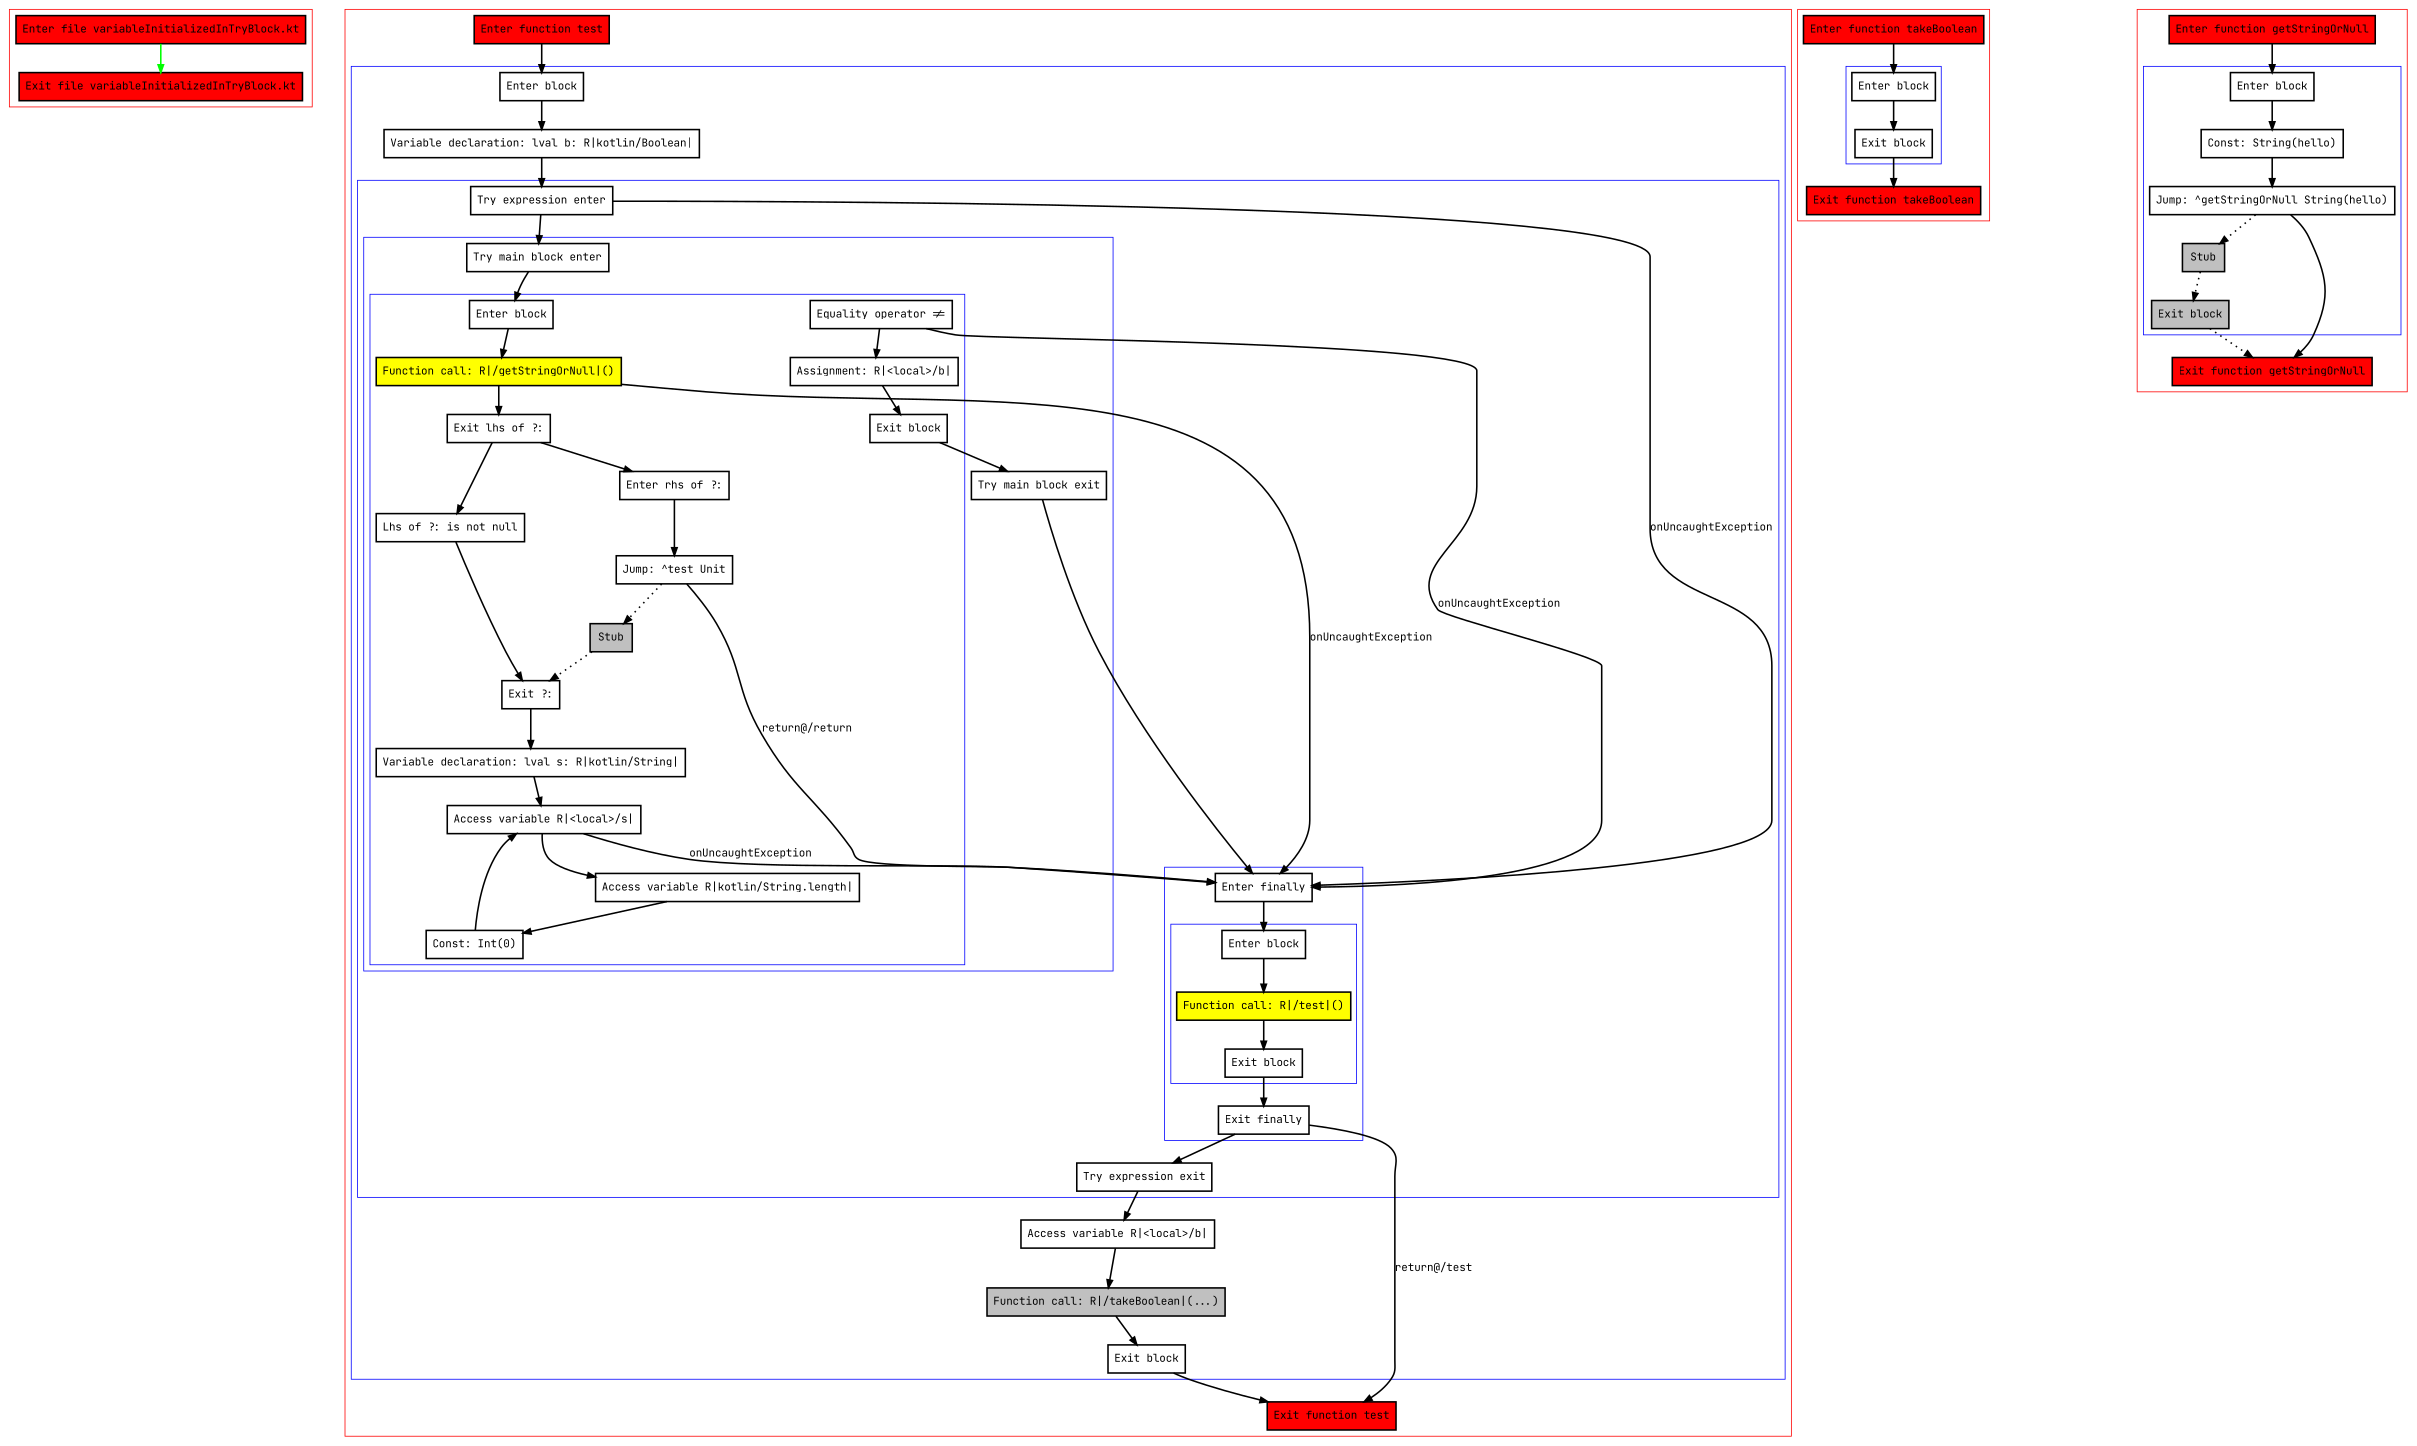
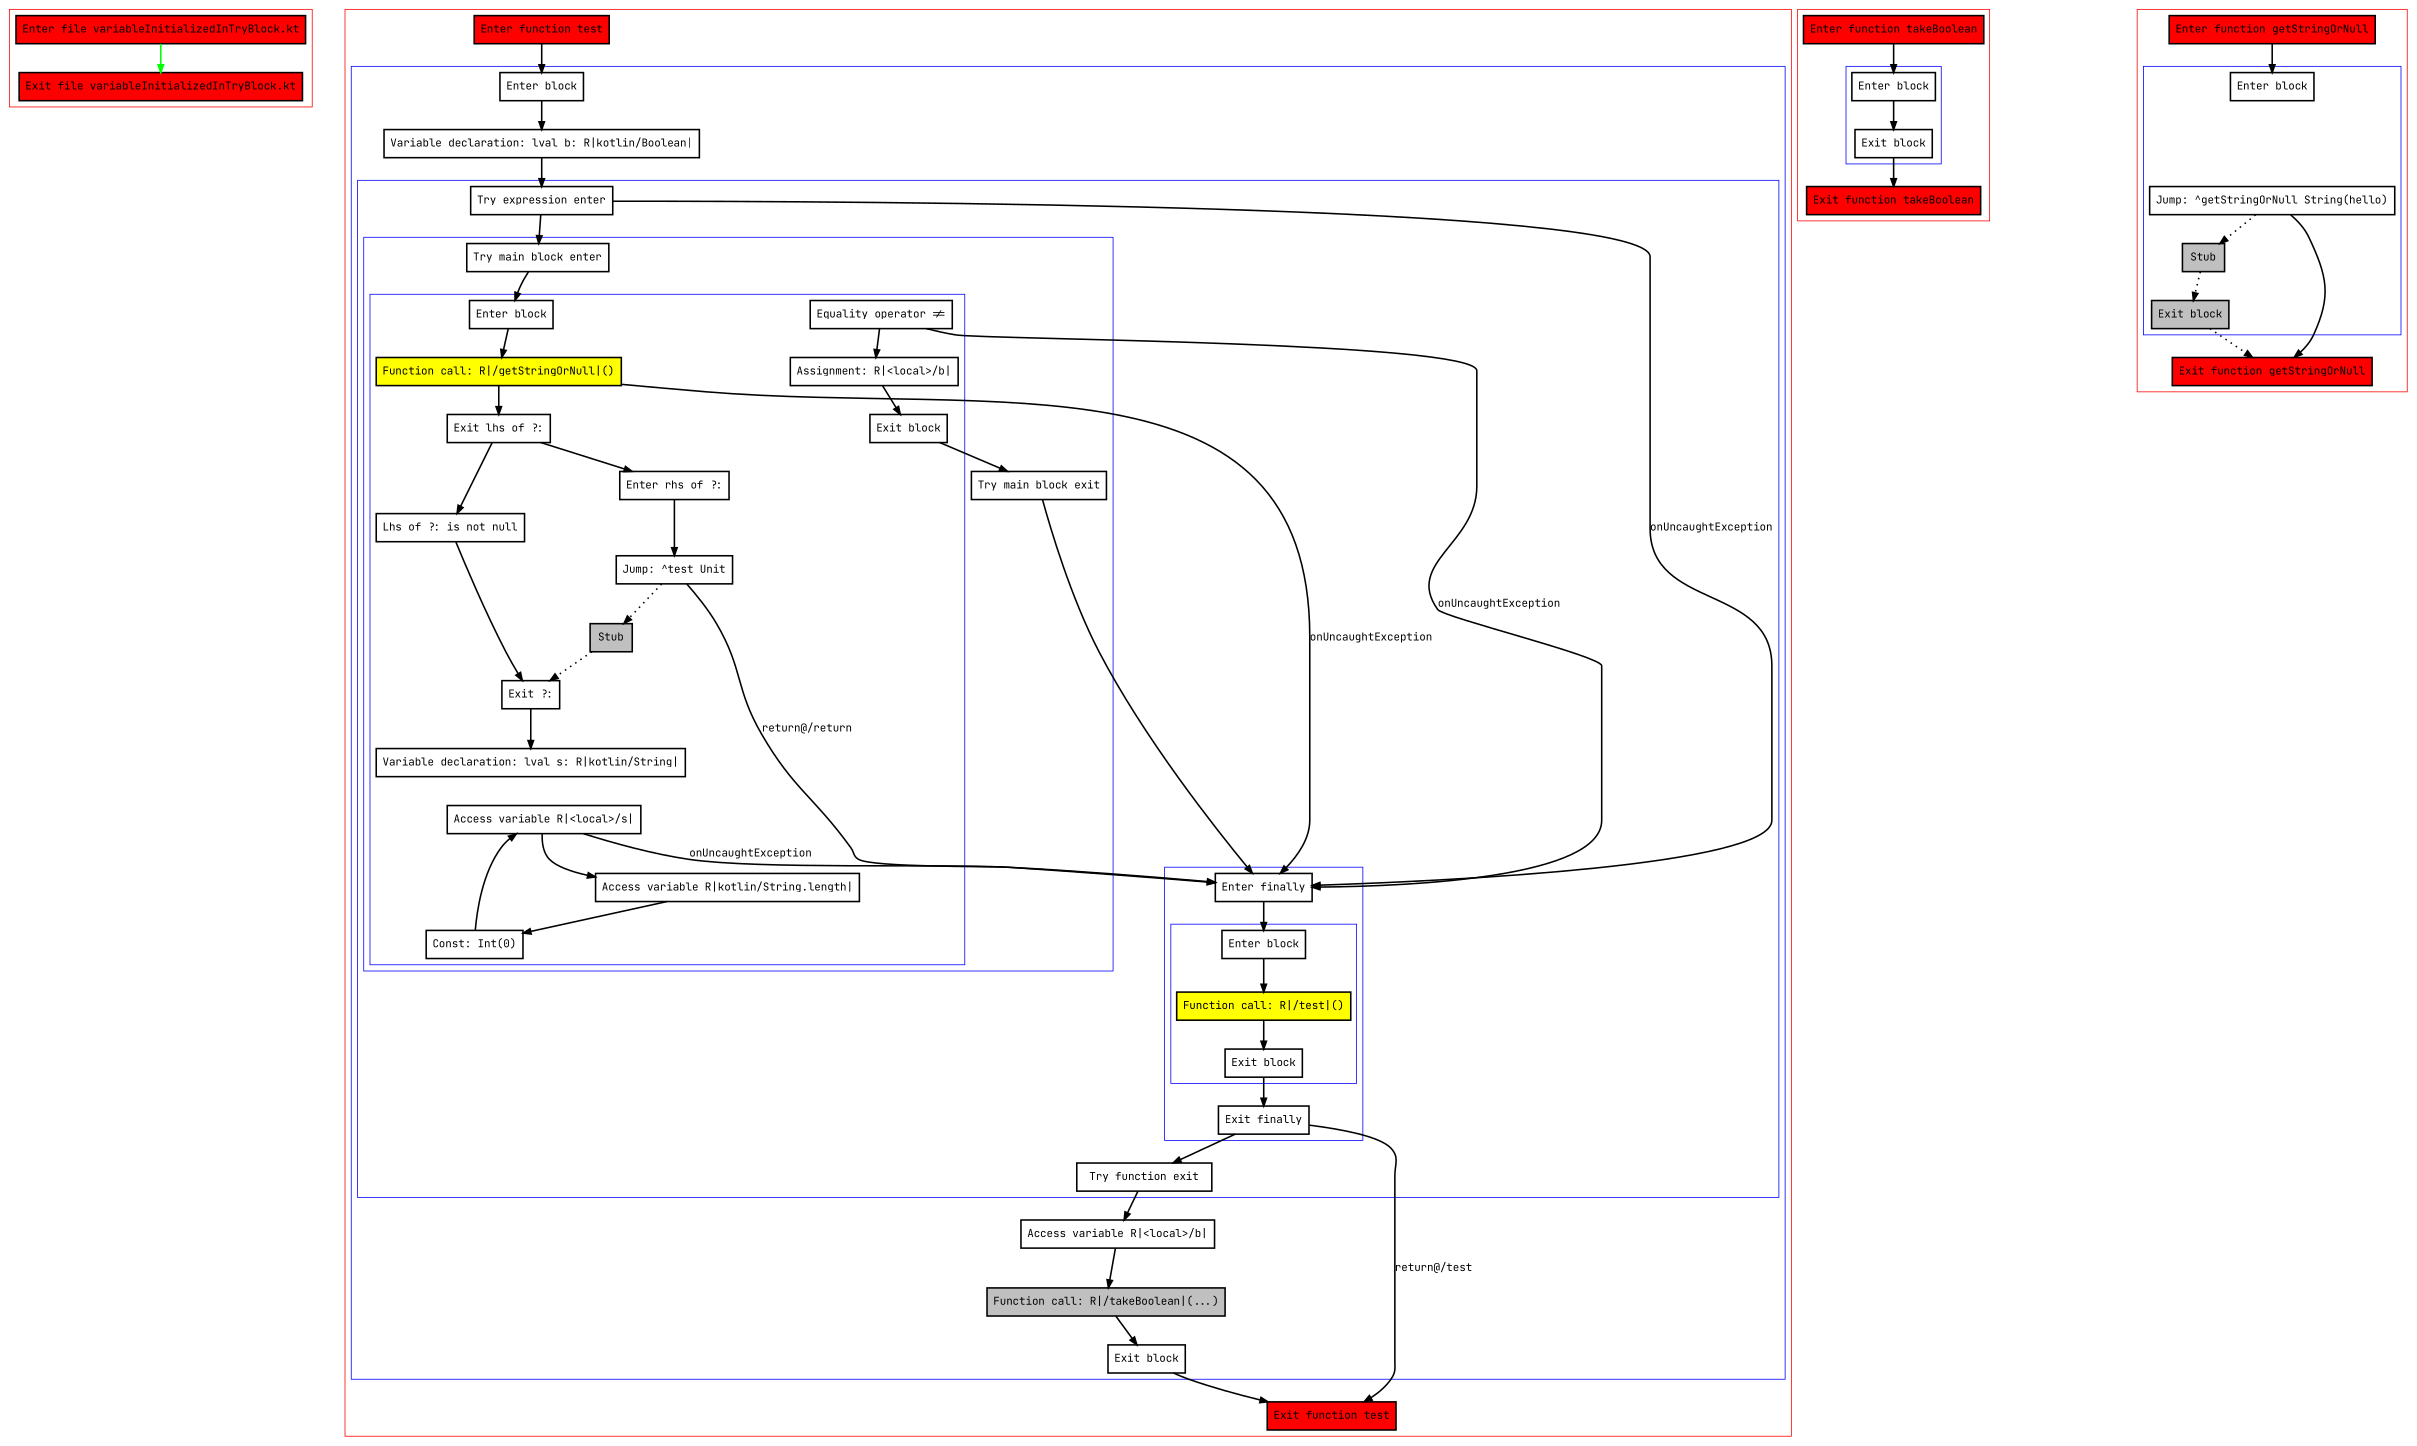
(2272, 144) -> none
(537, 787) -> none
(1144, 1177) -> (1144, 1177)
